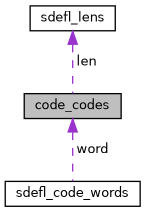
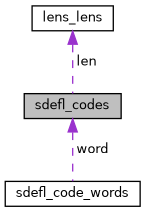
(73, 18) -> (73, 18)
(73, 106) -> (73, 106)
